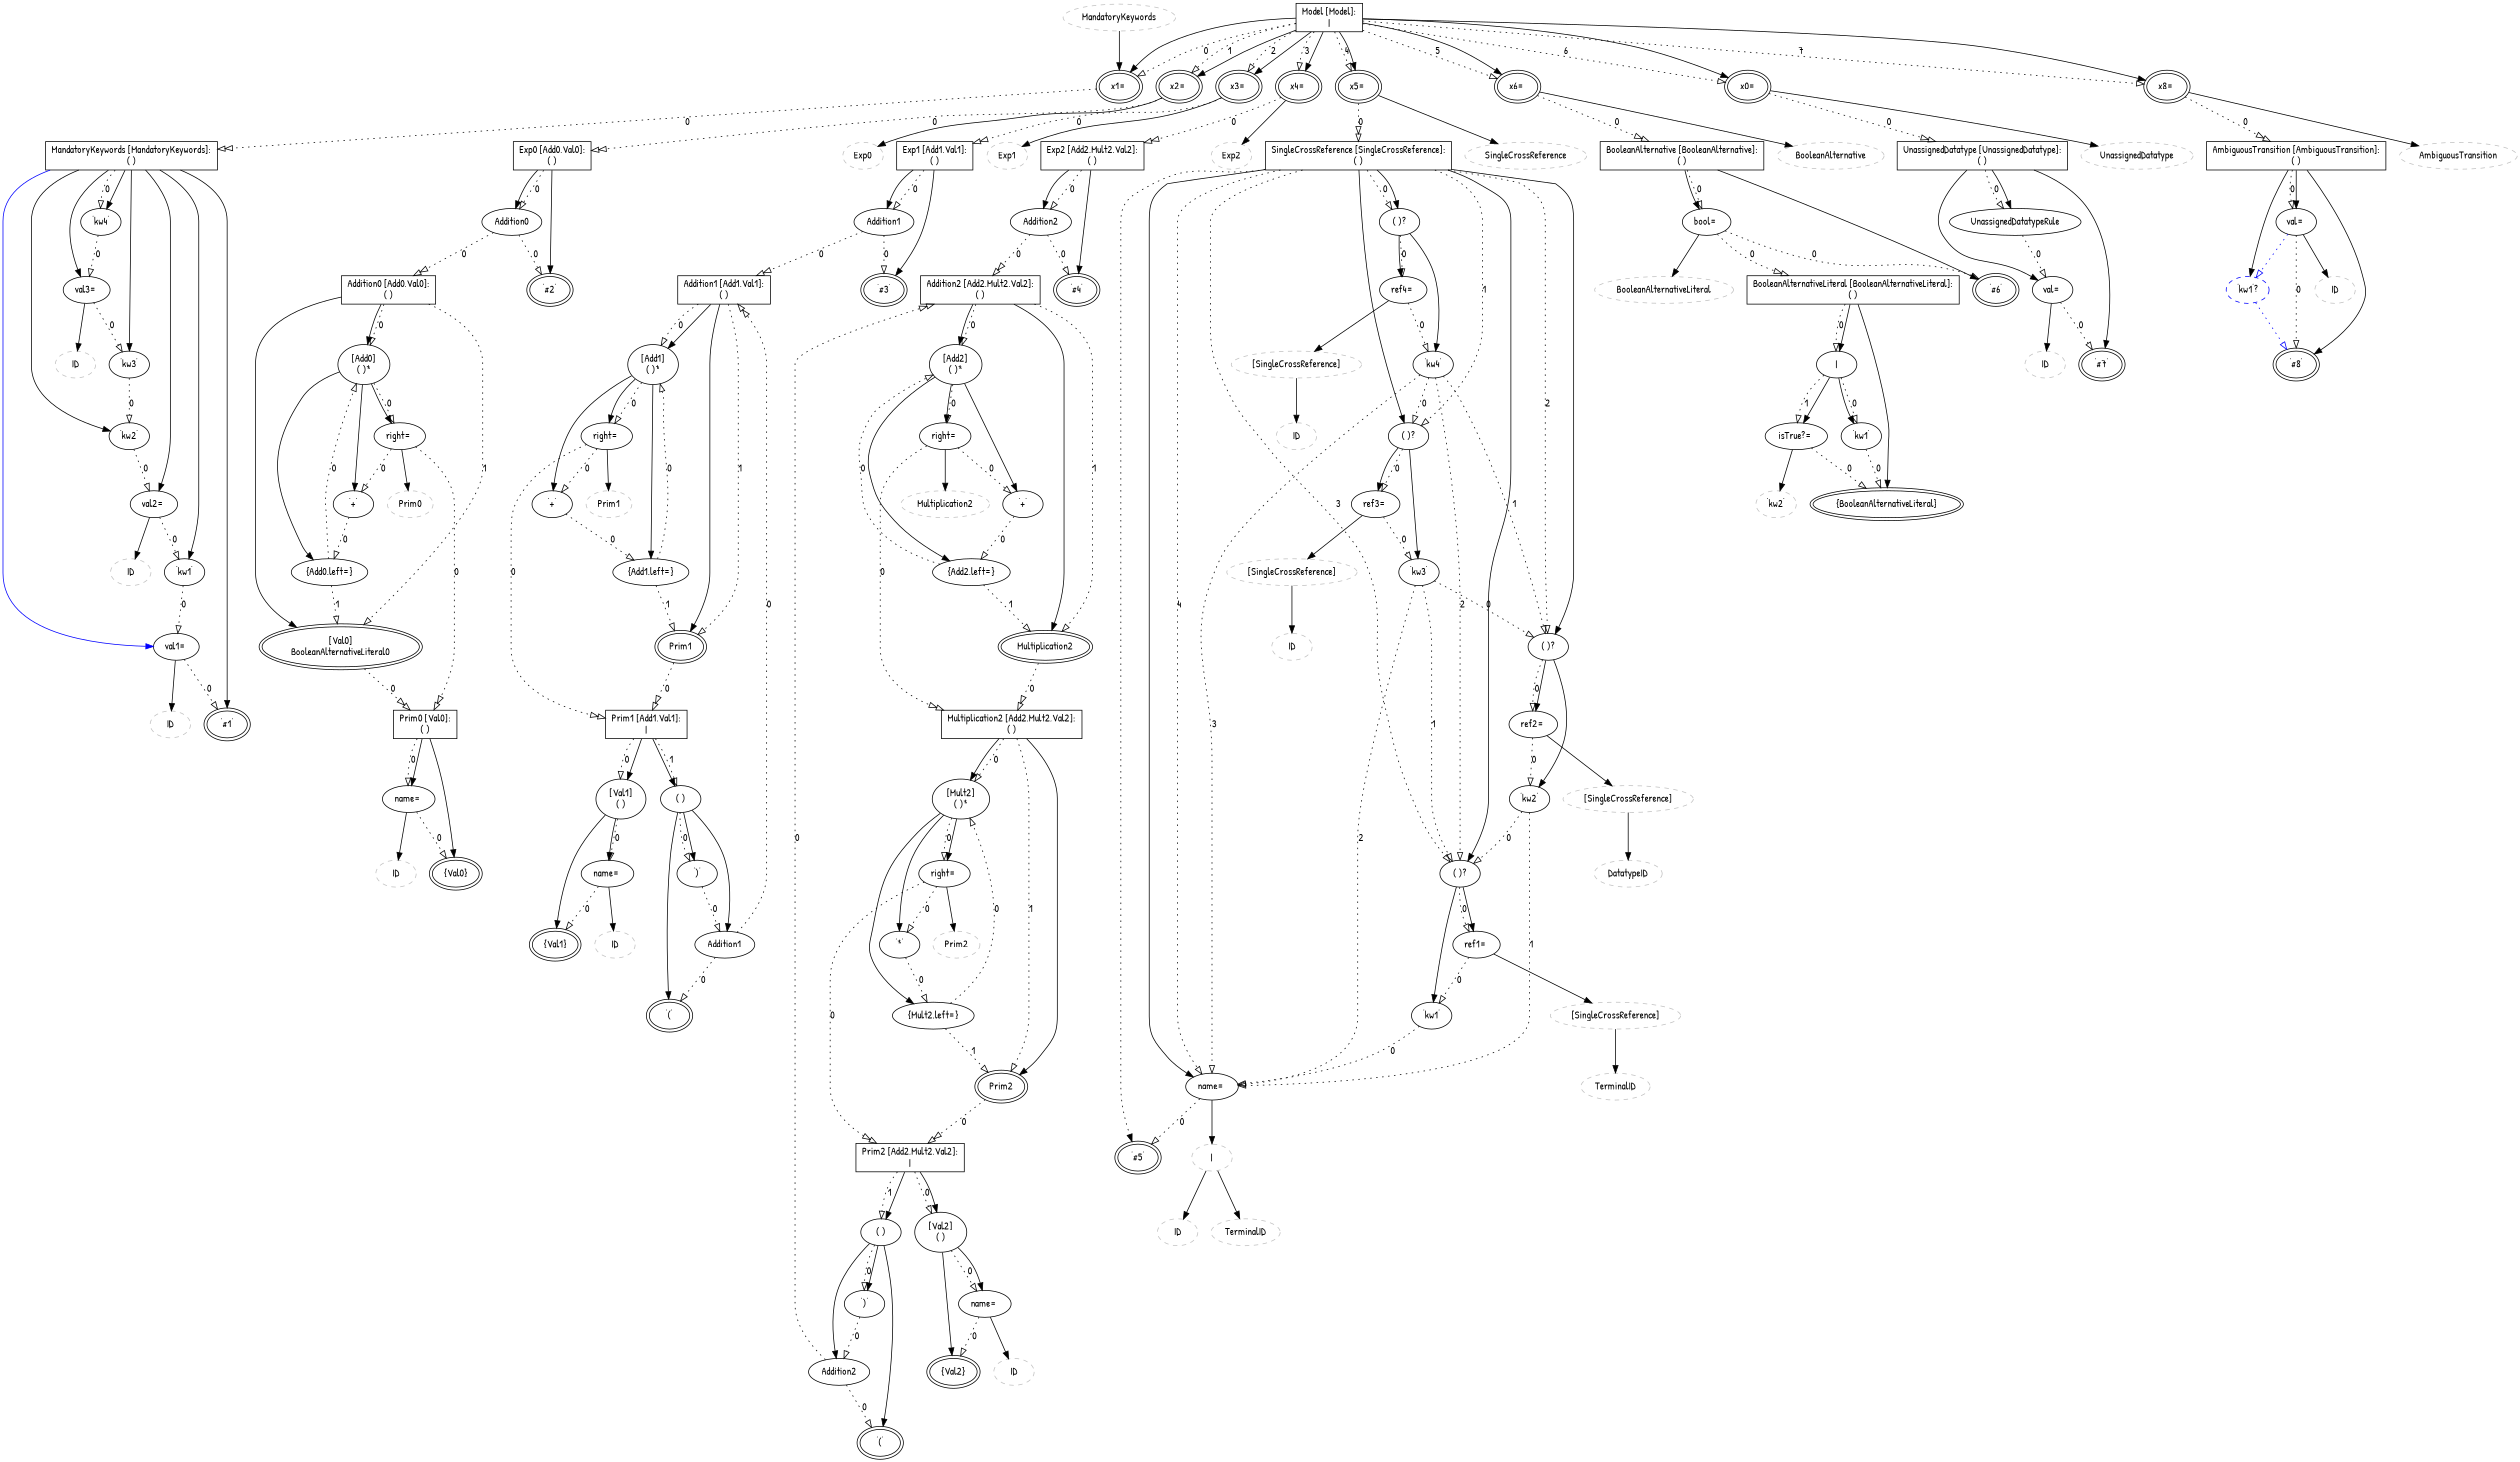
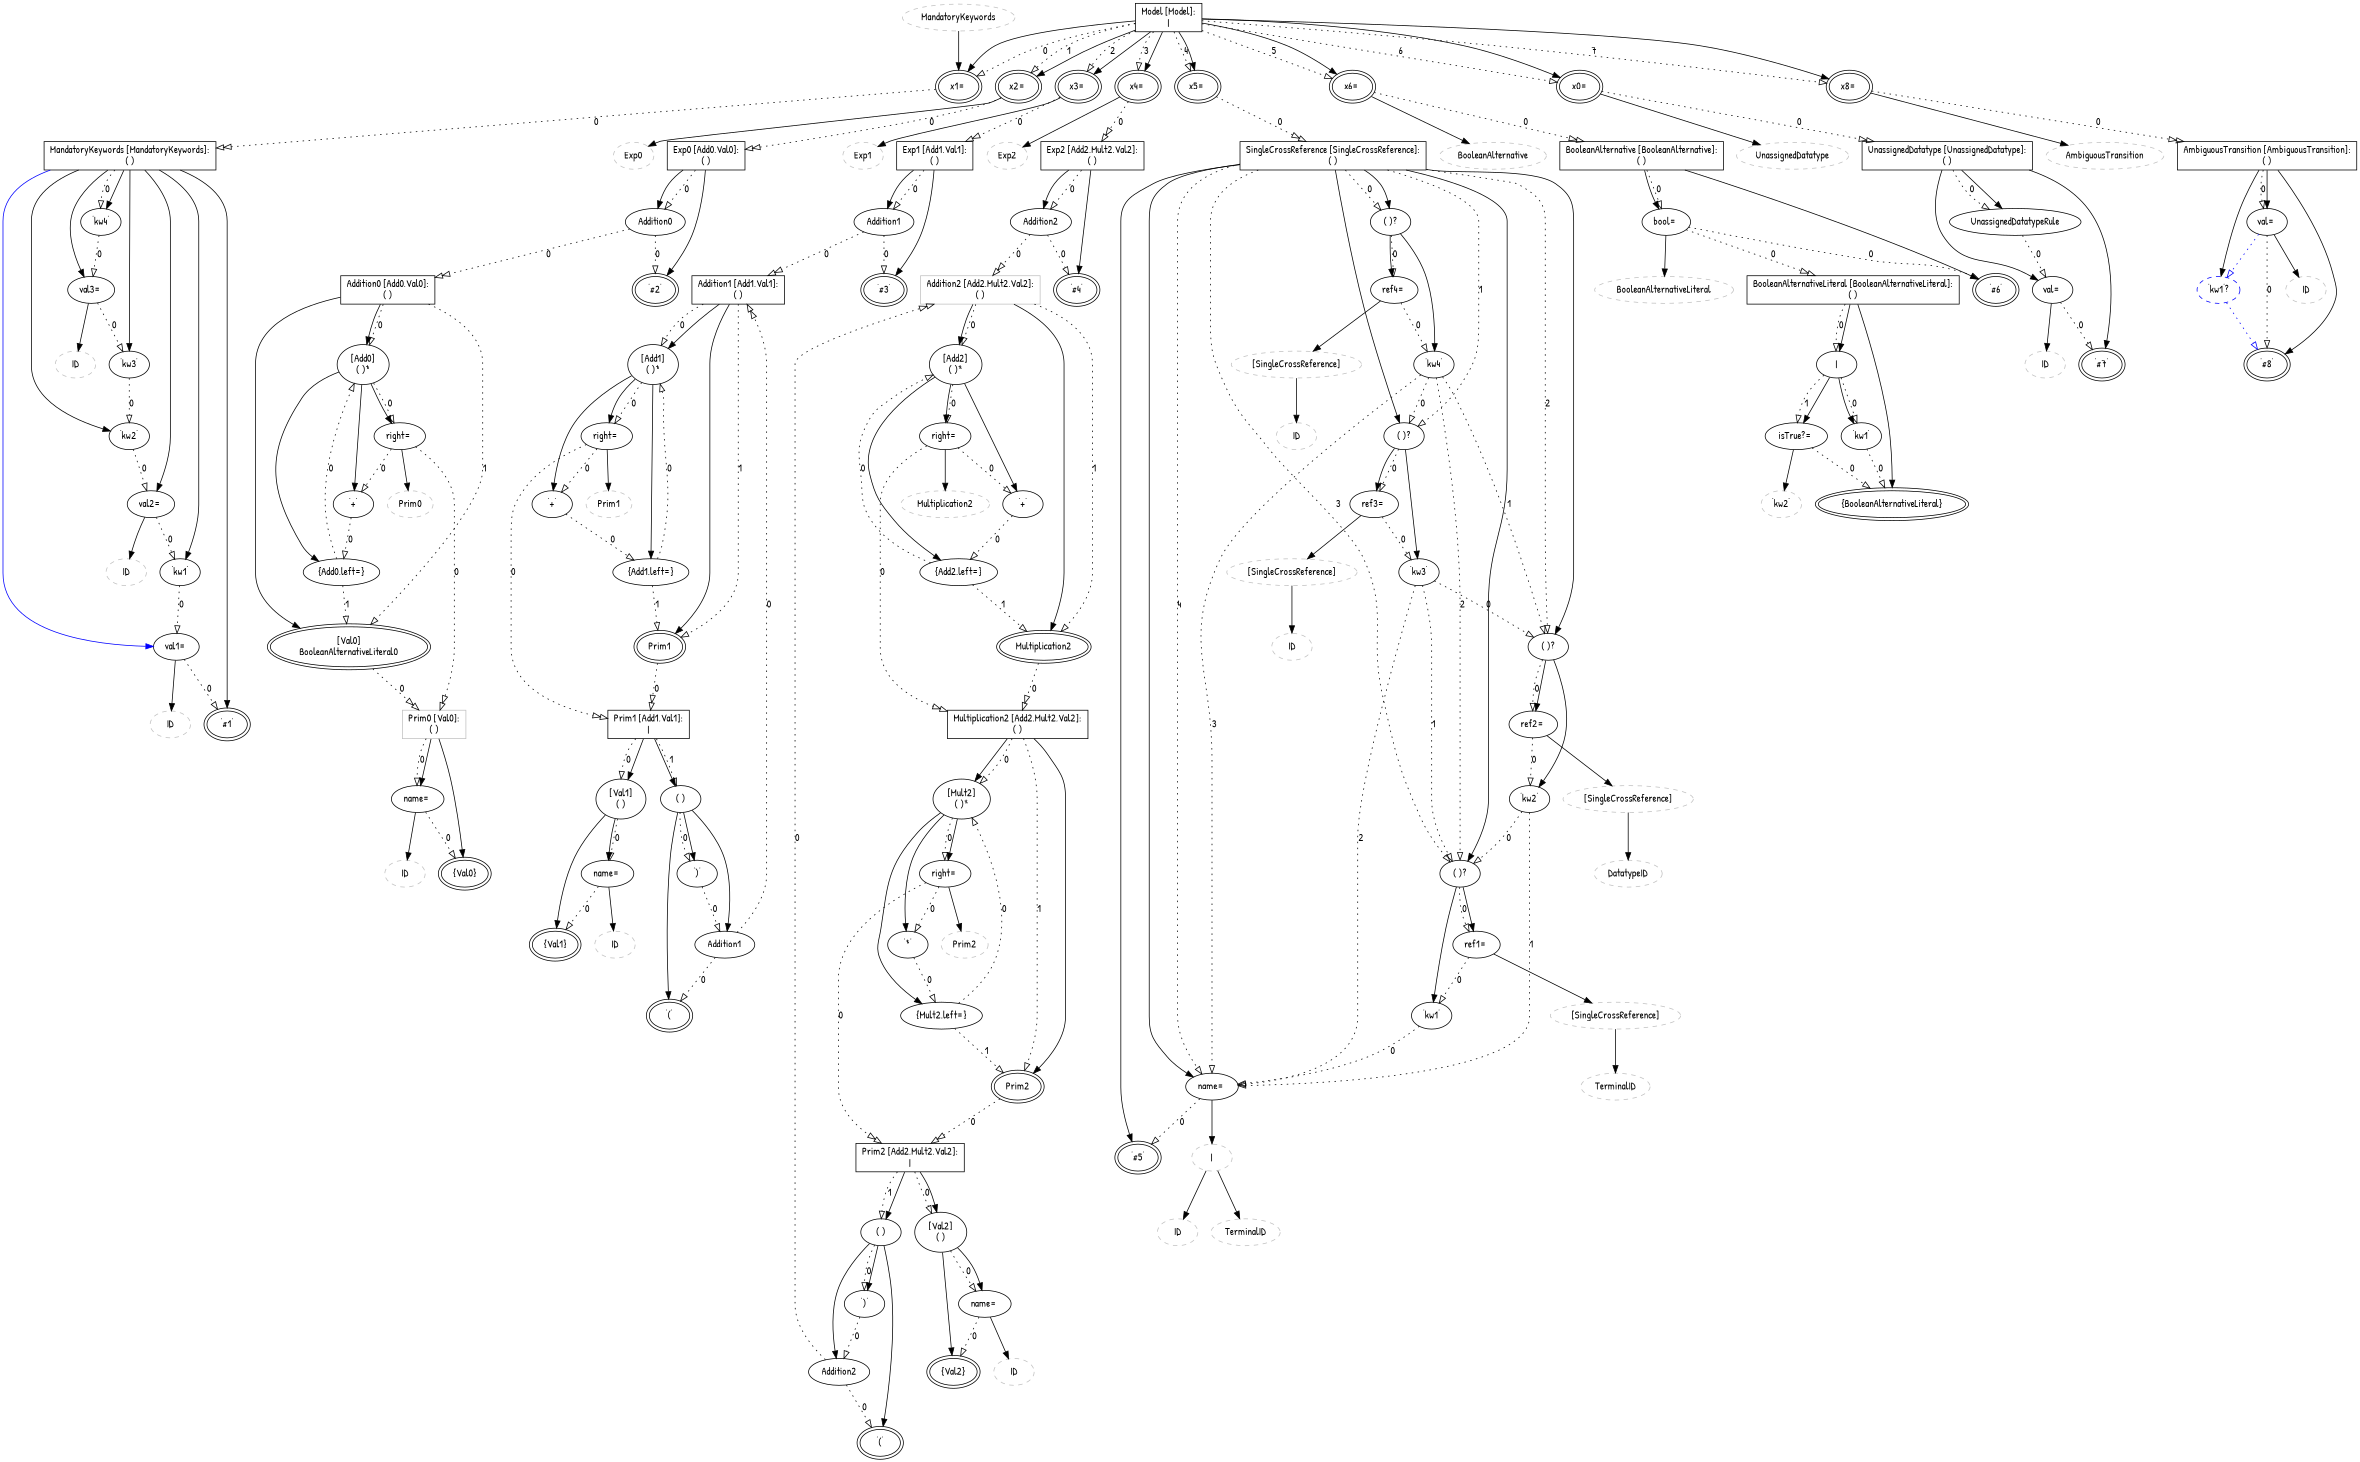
(1526, 156) -> none
(980, 290) -> (980, 290)
(1121, 595) -> (1121, 607)
(425, 724) -> (434, 724)
